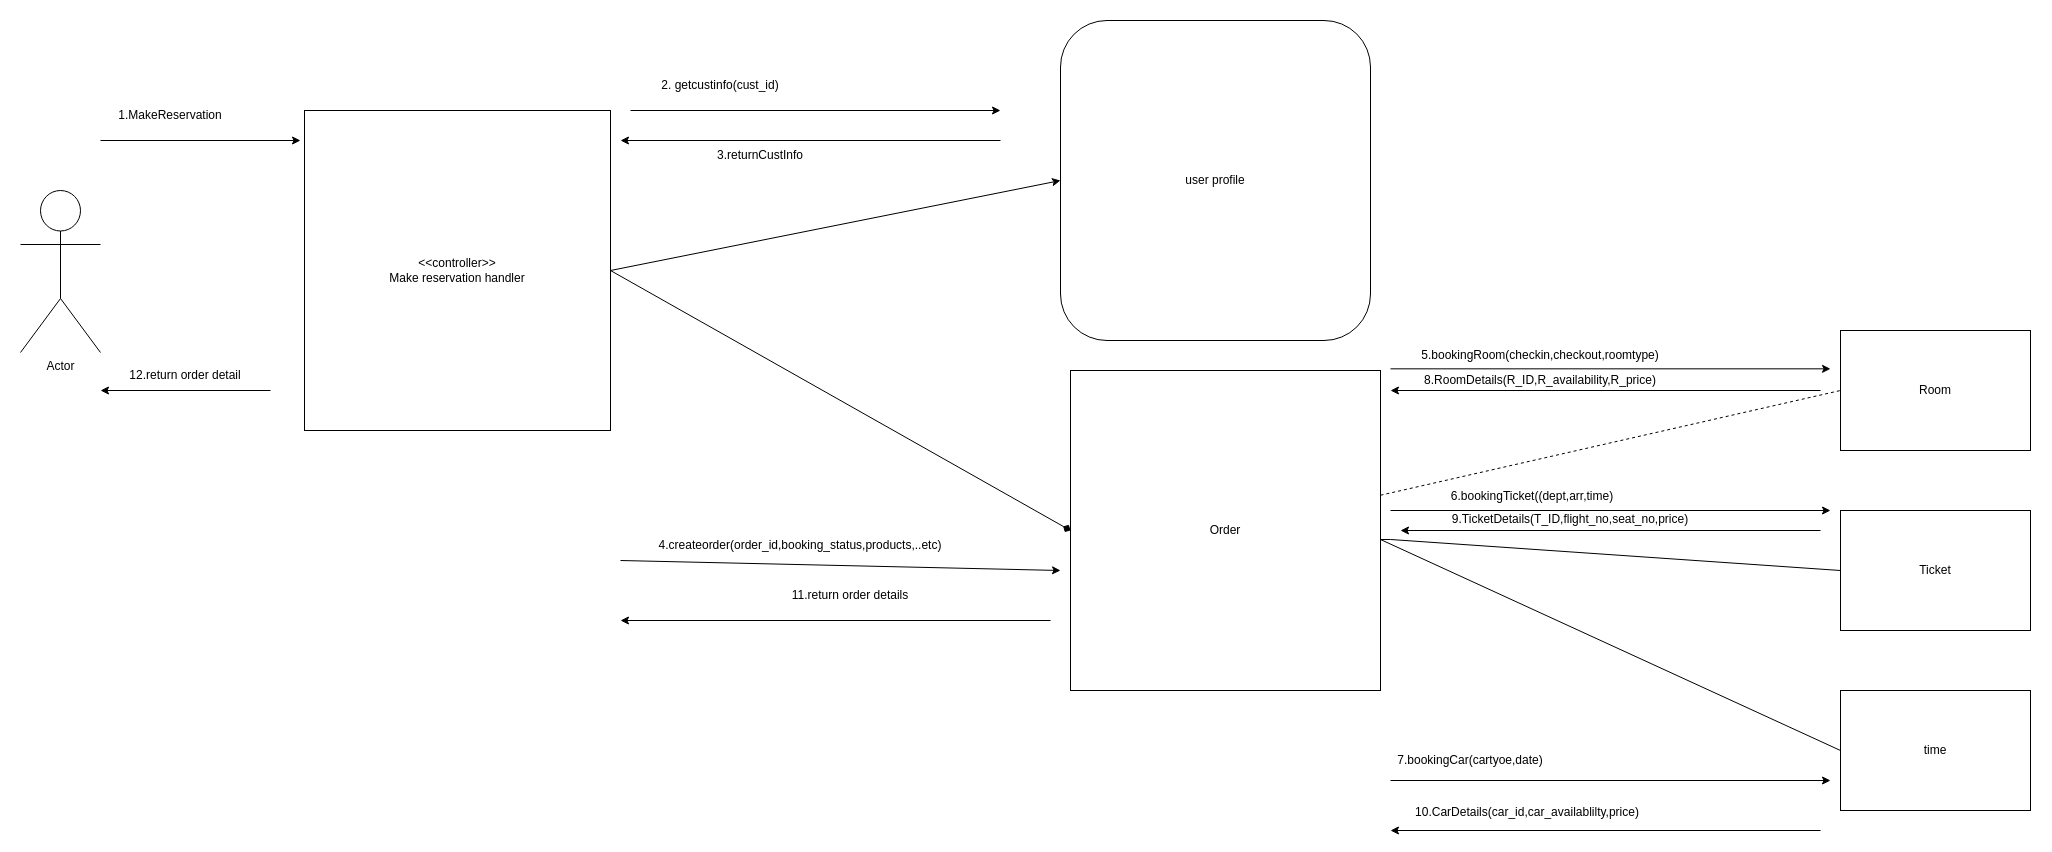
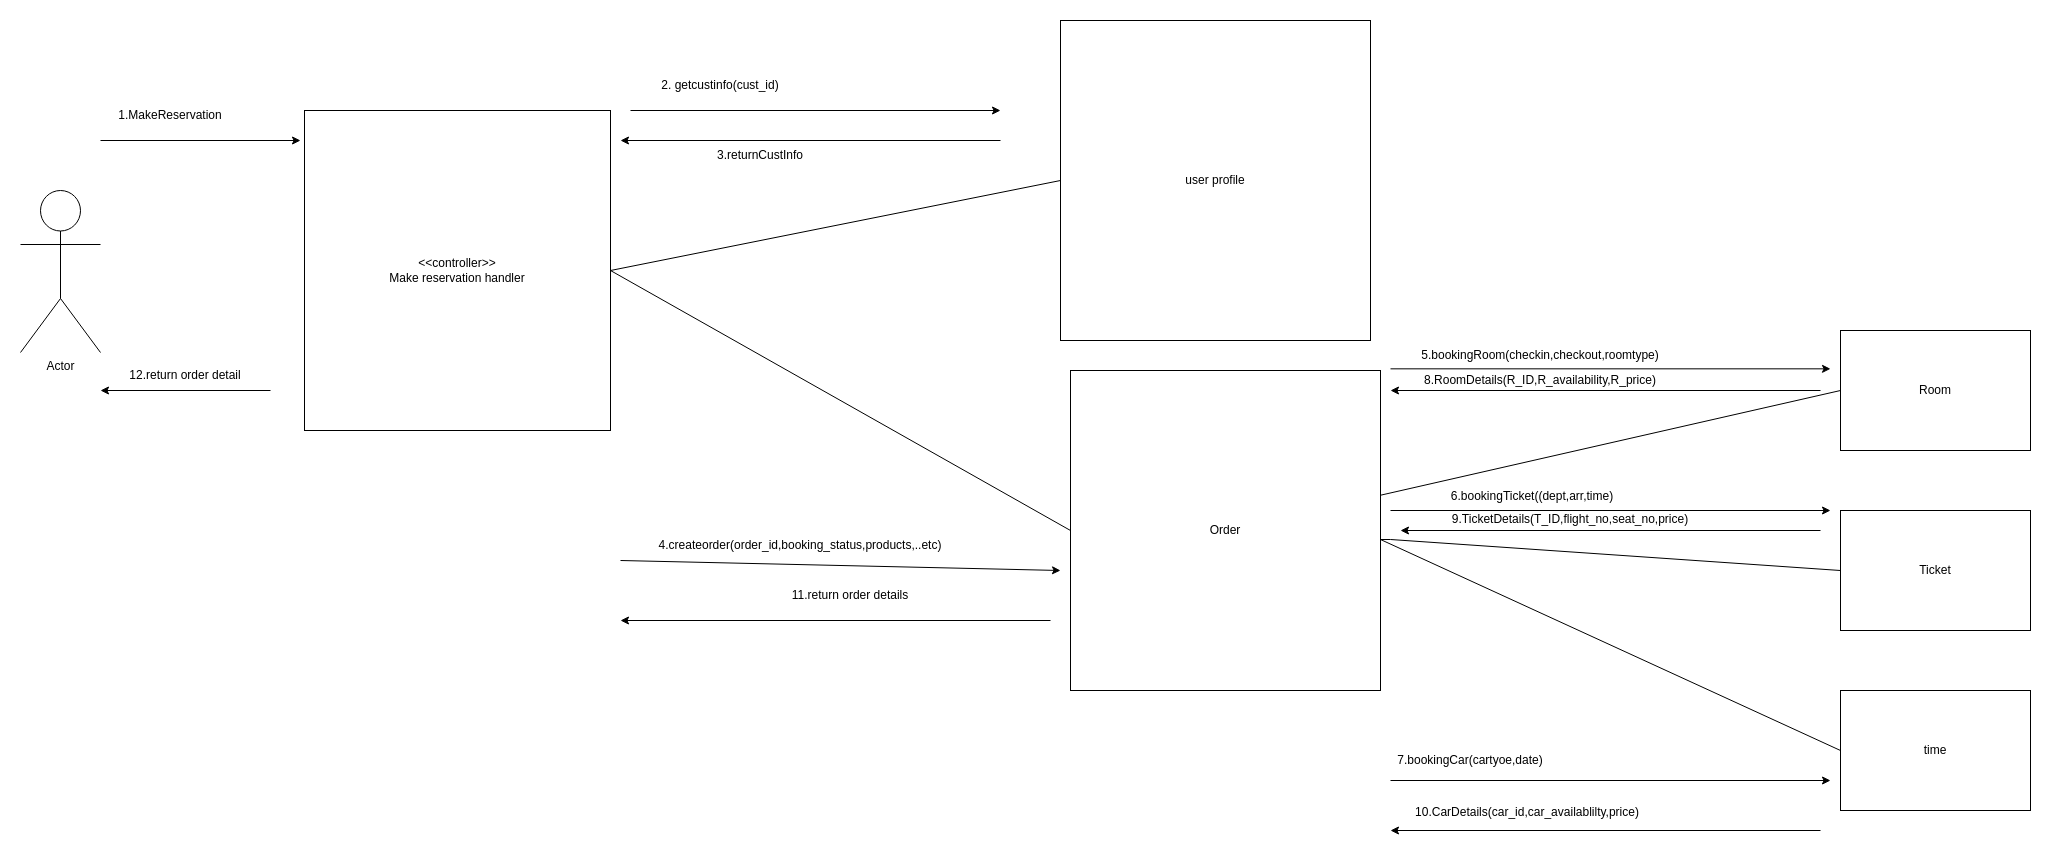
(1216, 181) -> (1216, 181)
(1052, 182) -> (1056, 181)
(1609, 443) -> (1609, 443)
(1062, 526) -> (1065, 528)
